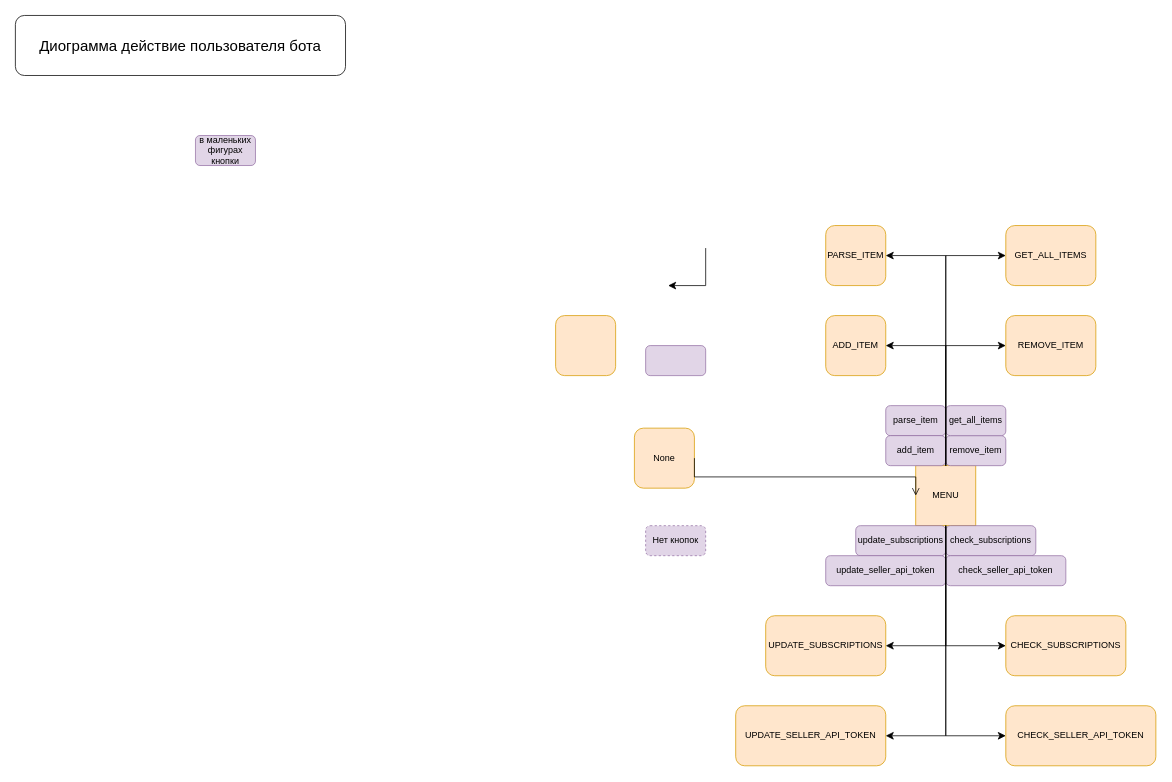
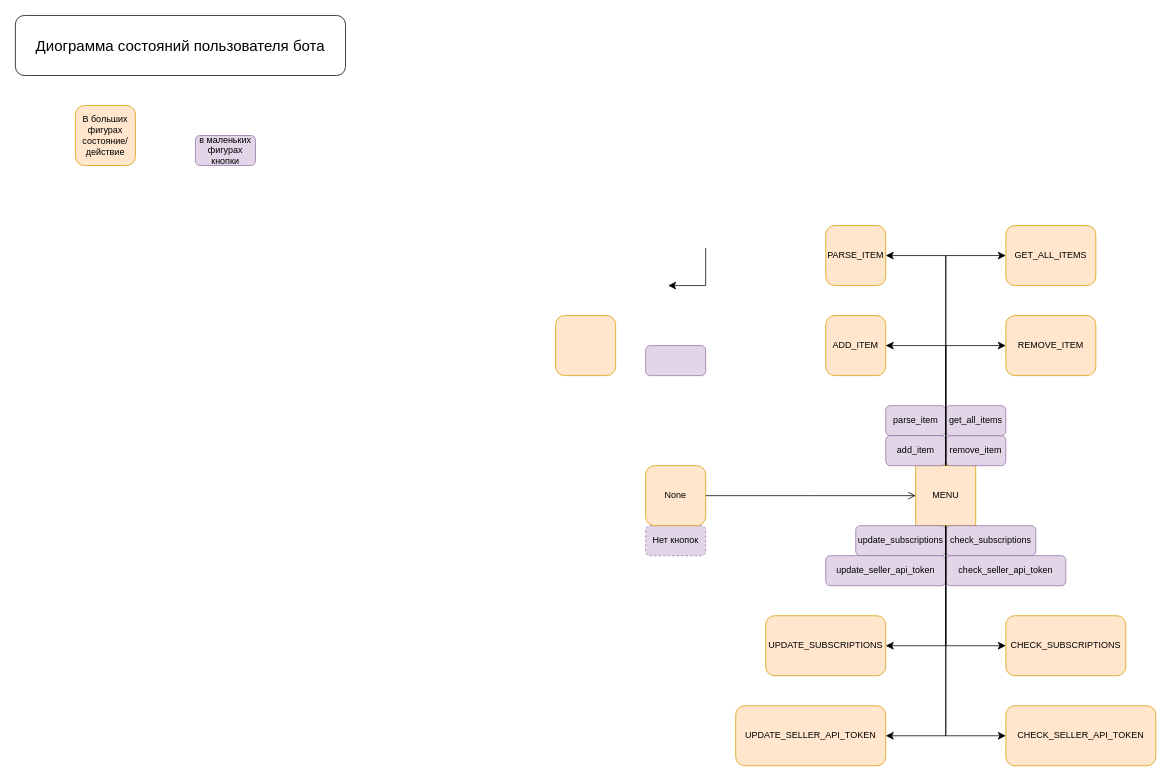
(180, 45) -> (180, 45)
none -> (105, 135)
(664, 458) -> (675, 495)
